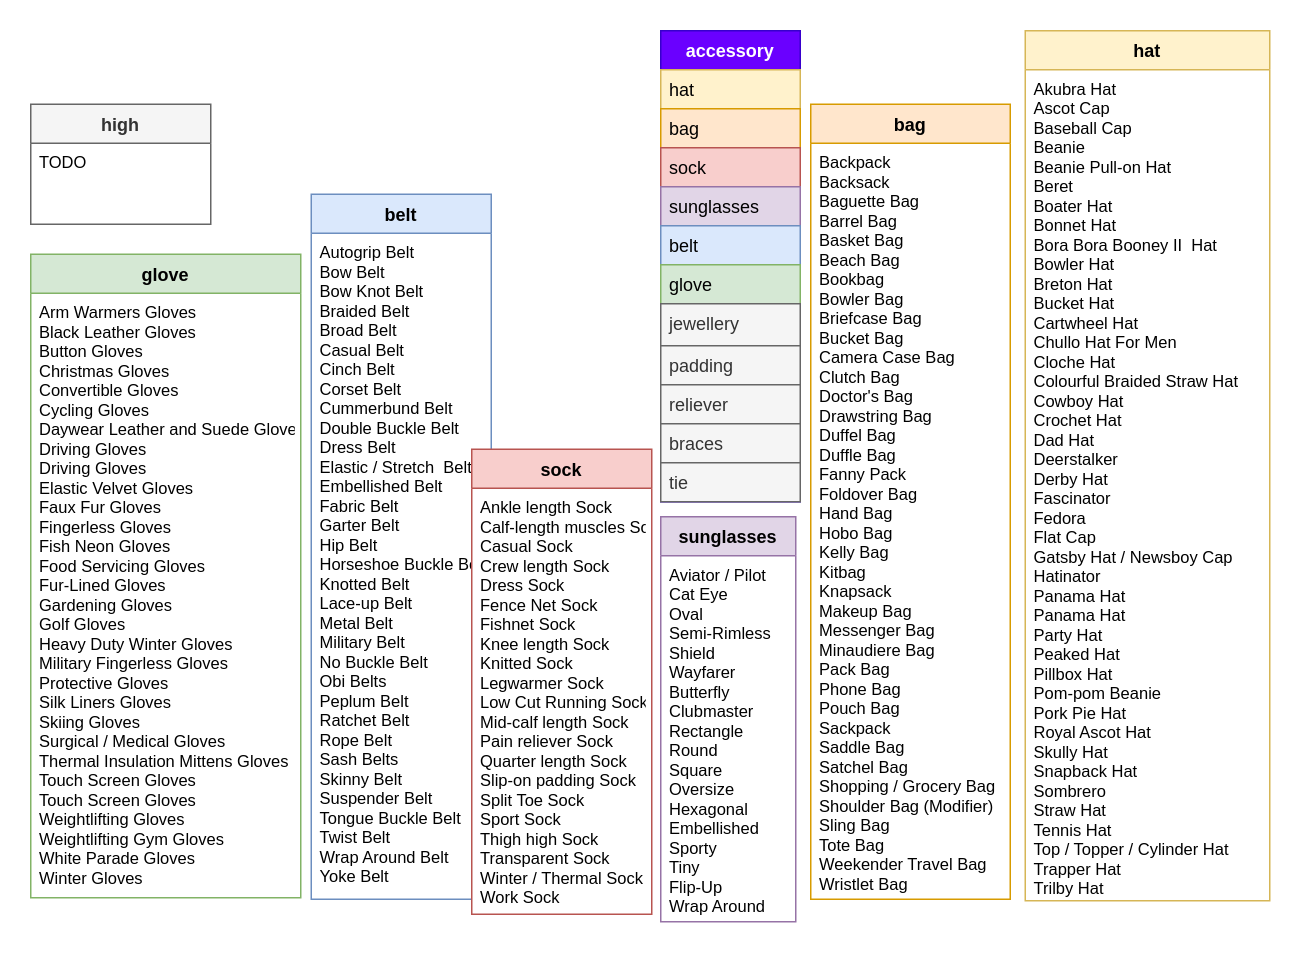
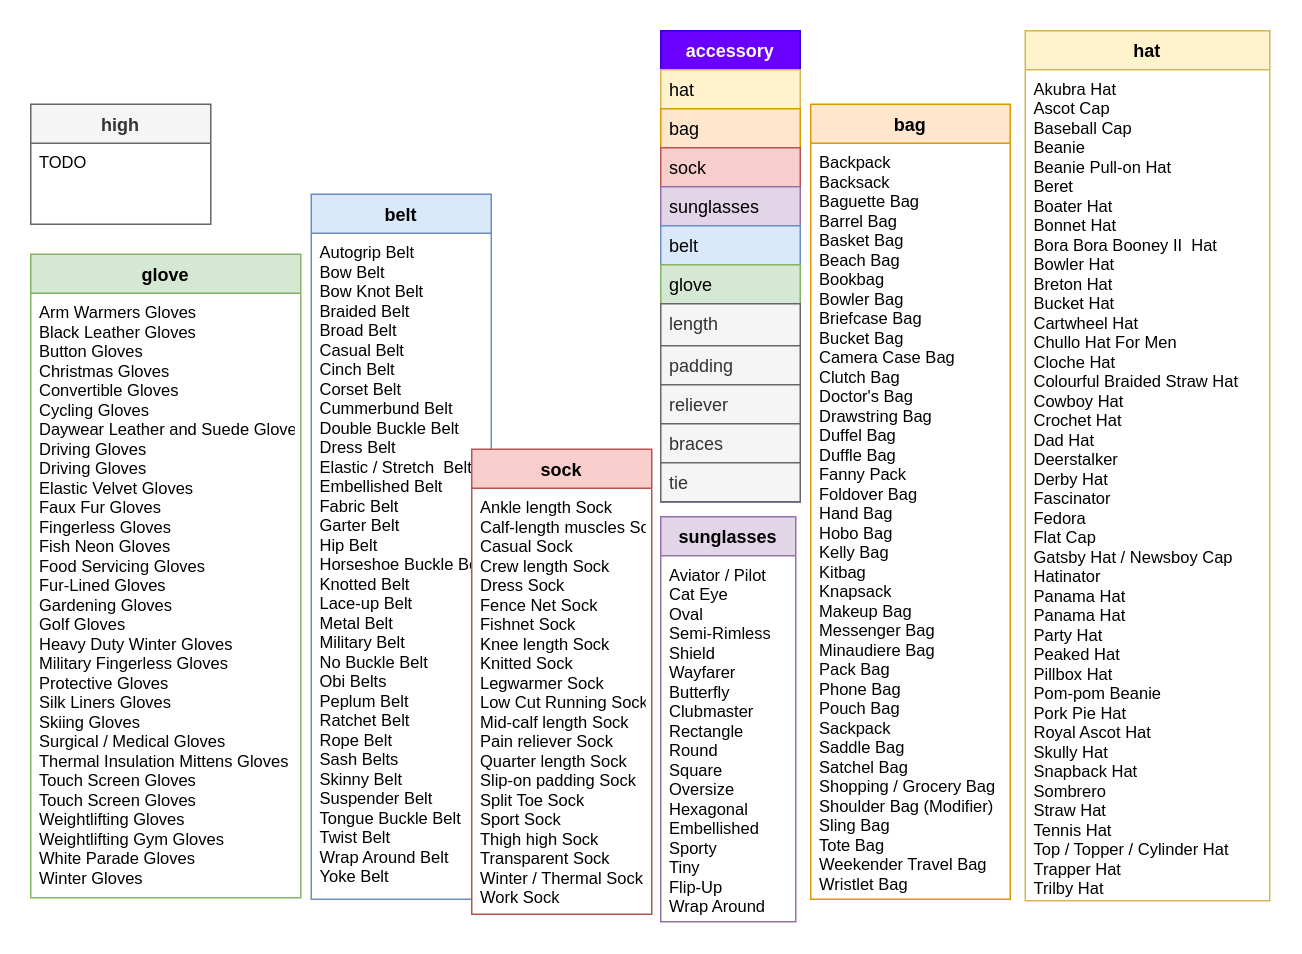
(710, 324) -> (697, 324)
